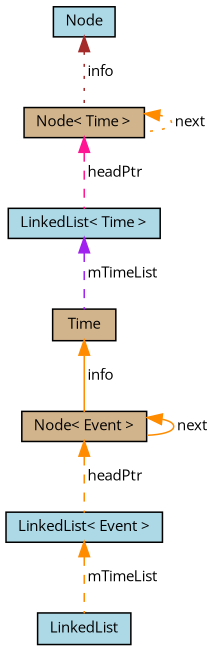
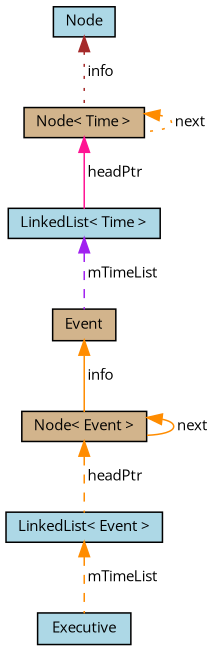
(84, 181) -> (84, 181)
(84, 325) -> (84, 325)
(84, 629) -> (84, 629)
